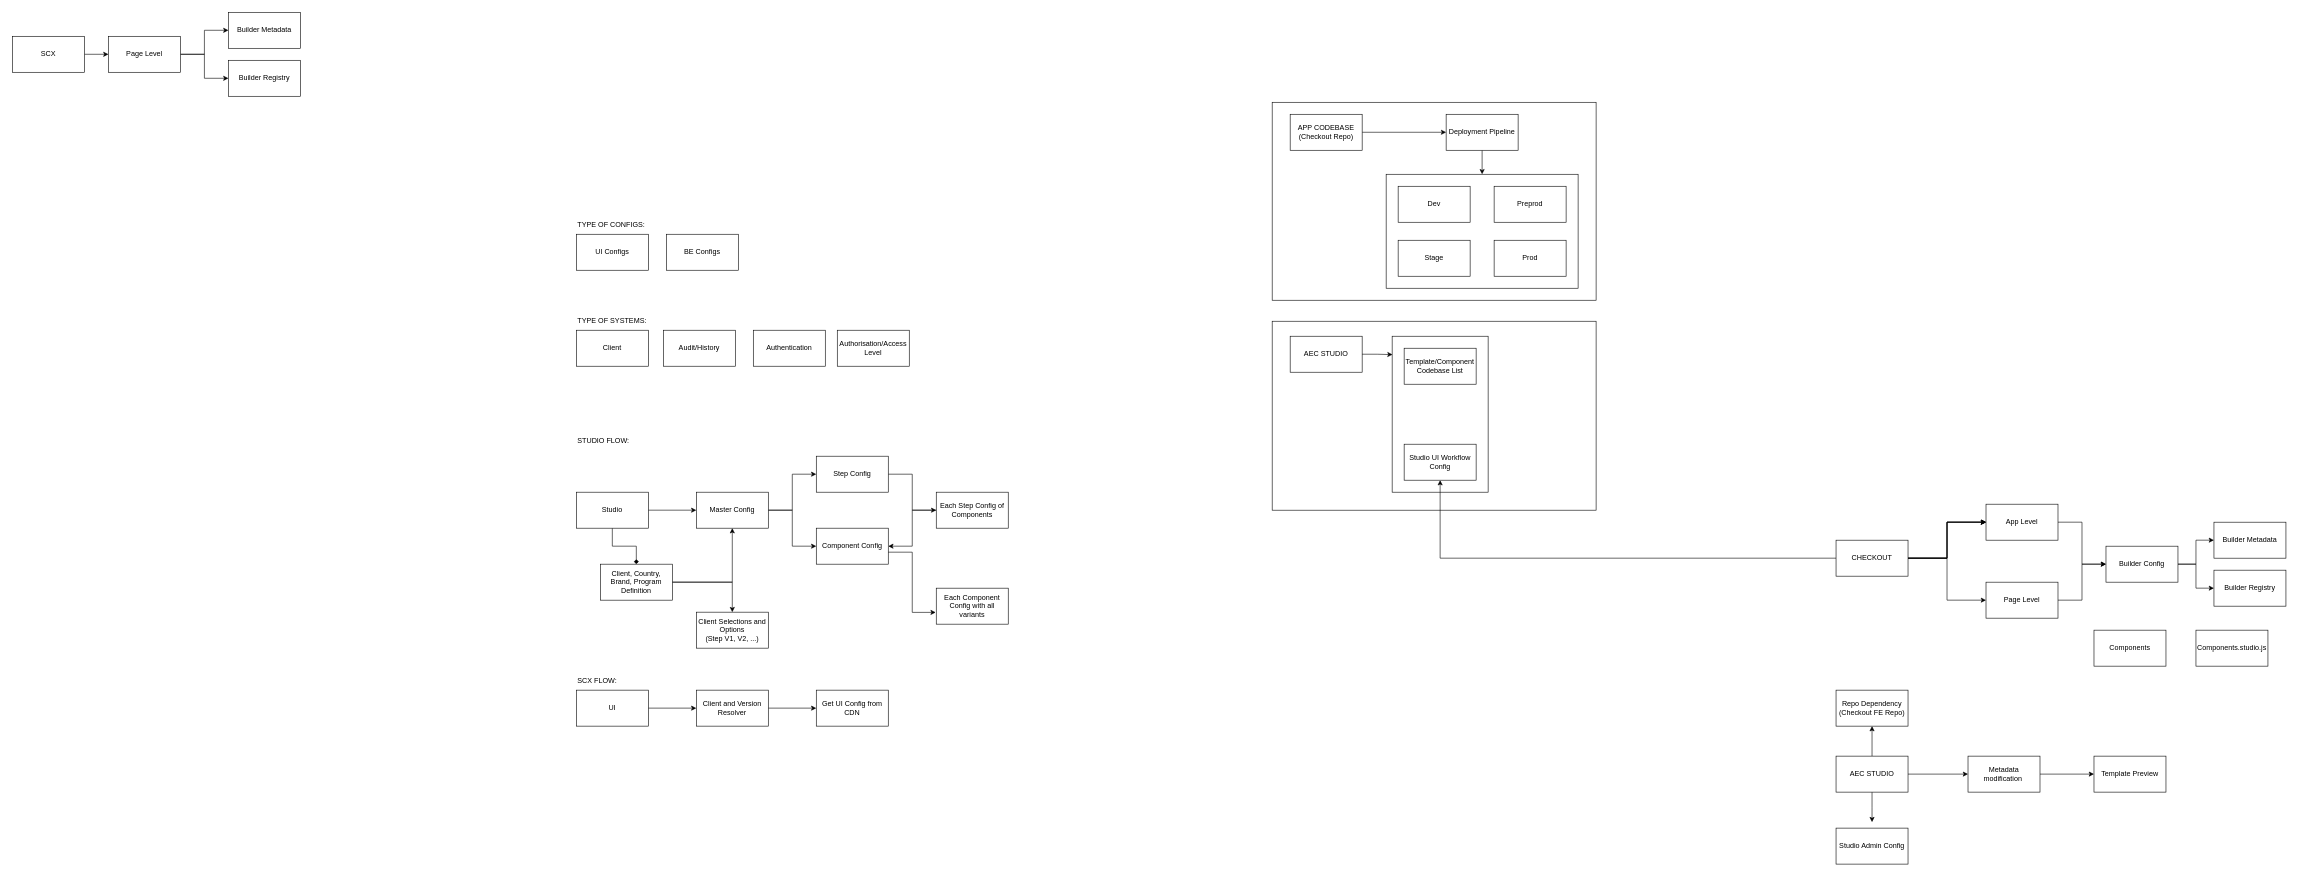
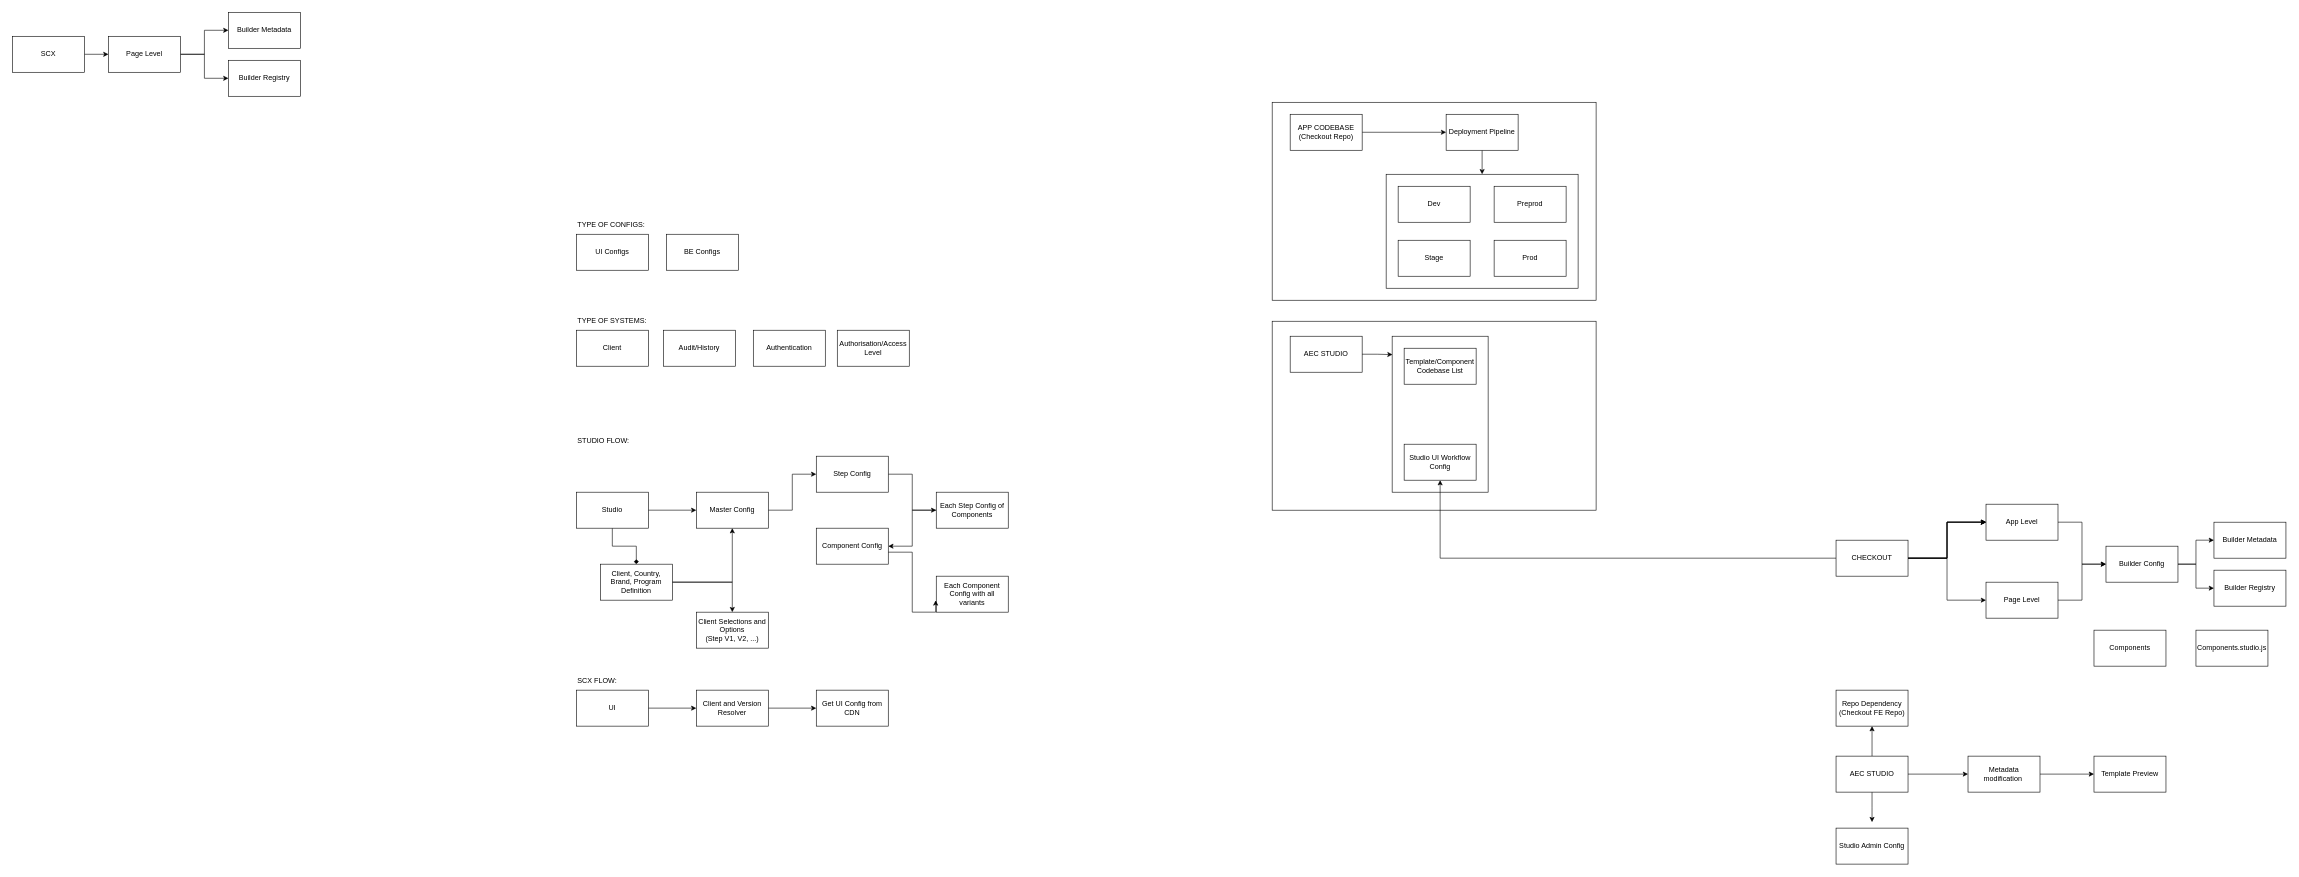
(792, 545) -> none
(972, 606) -> (972, 594)
